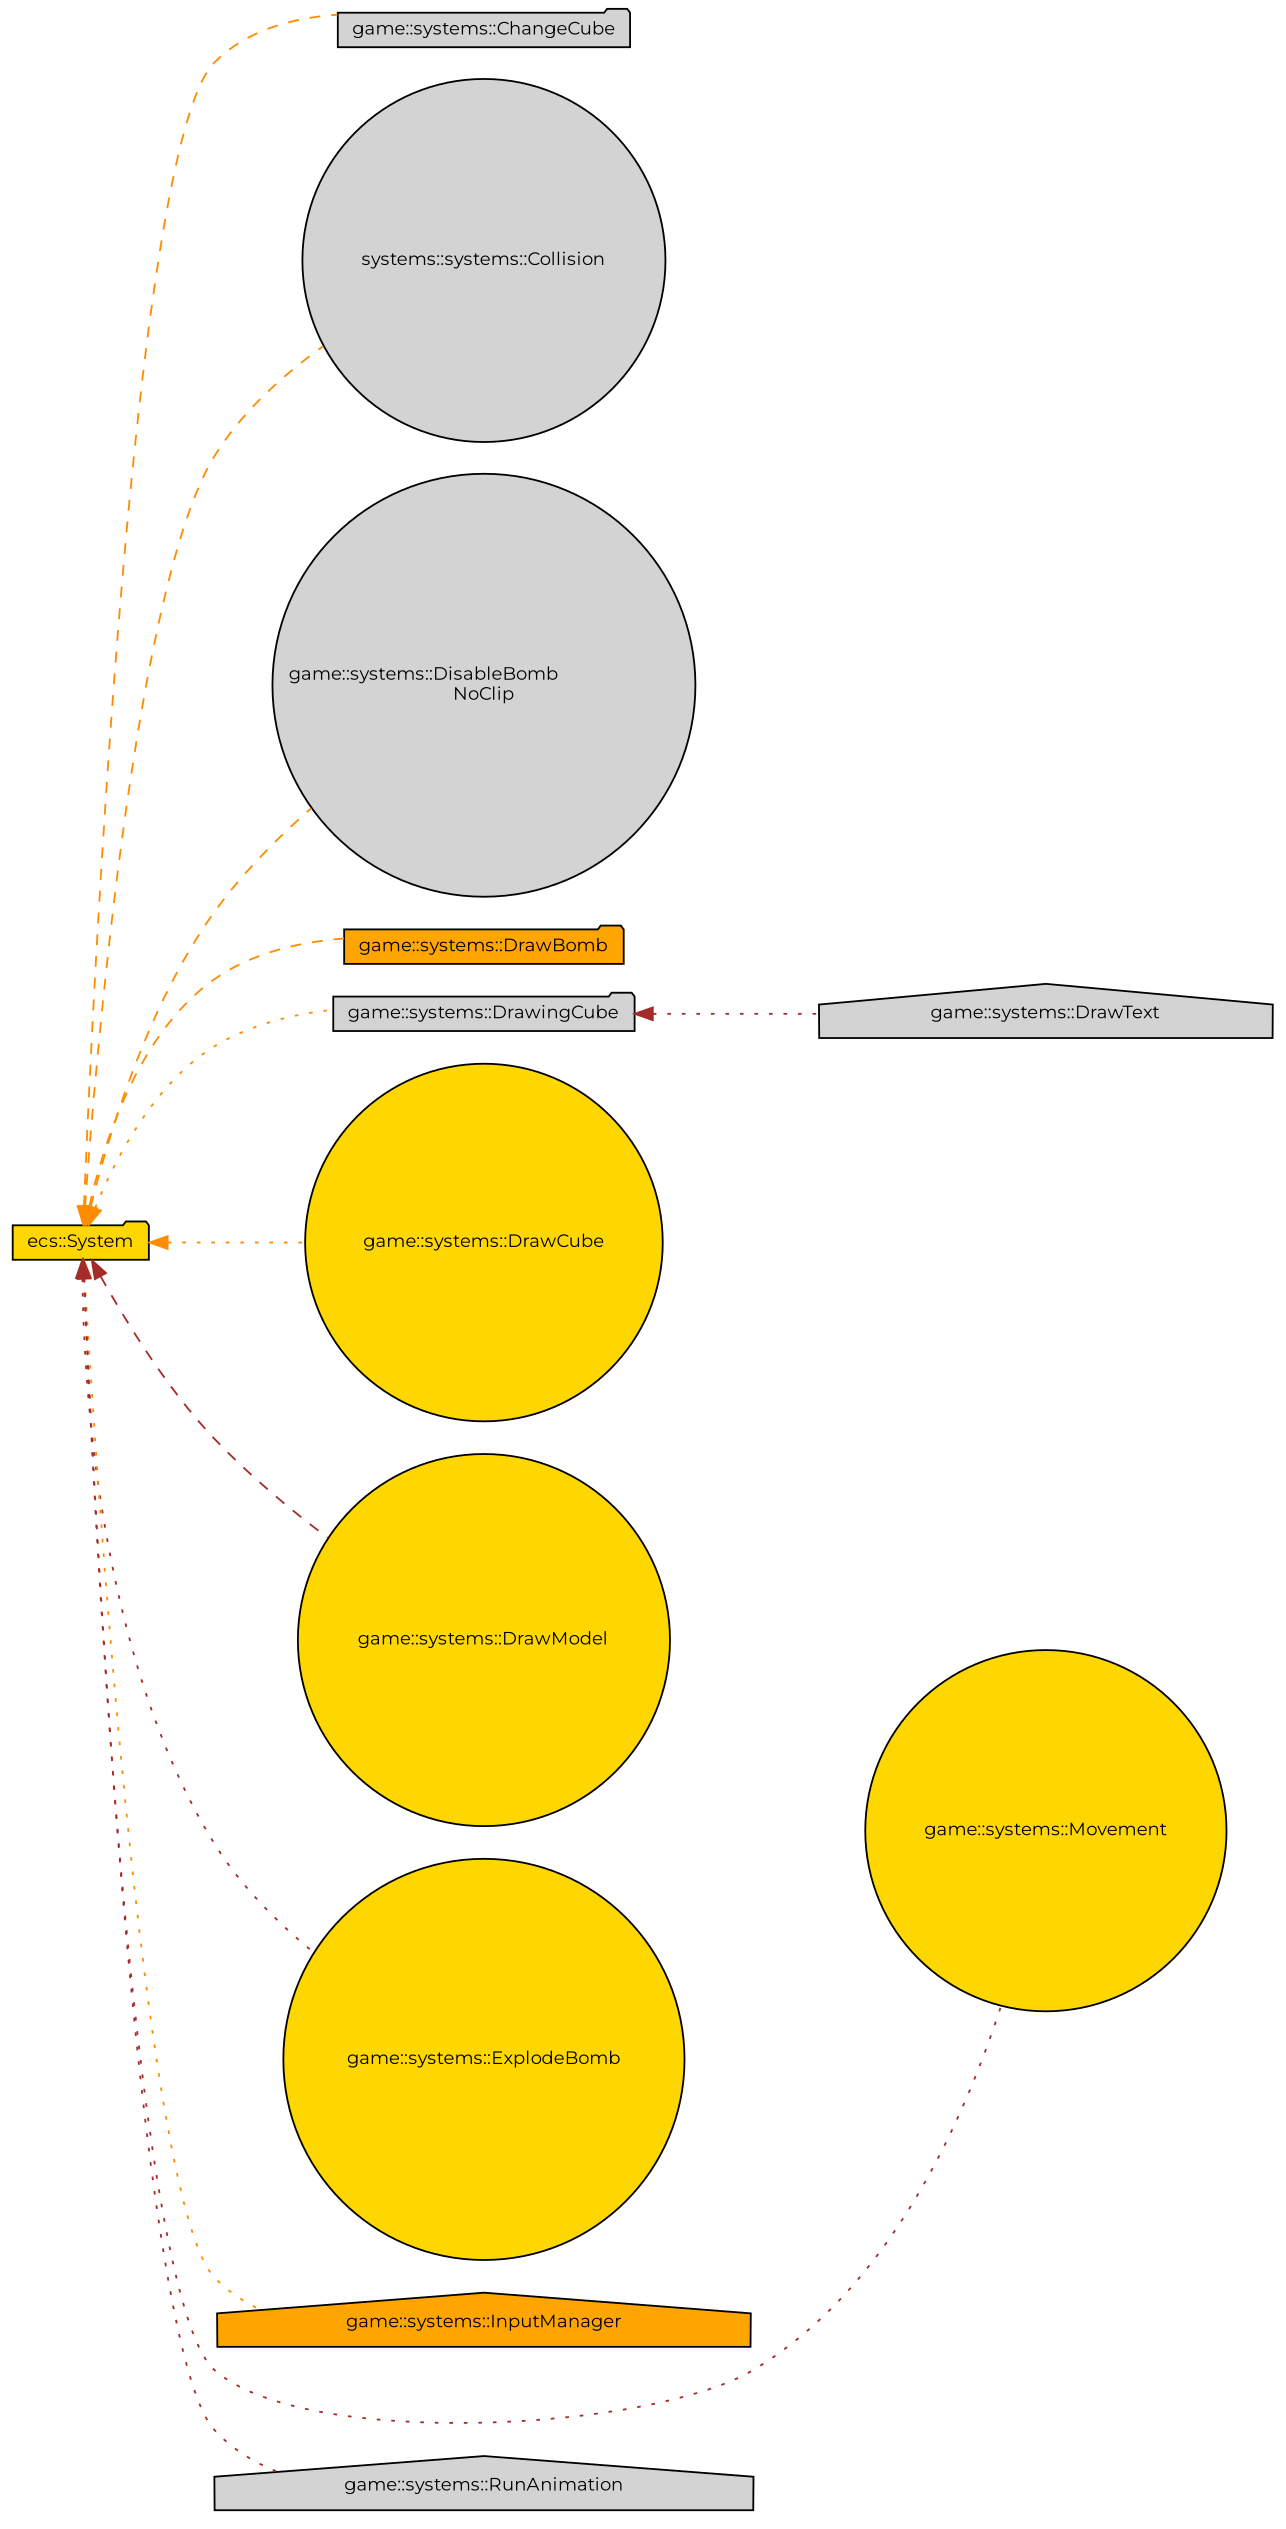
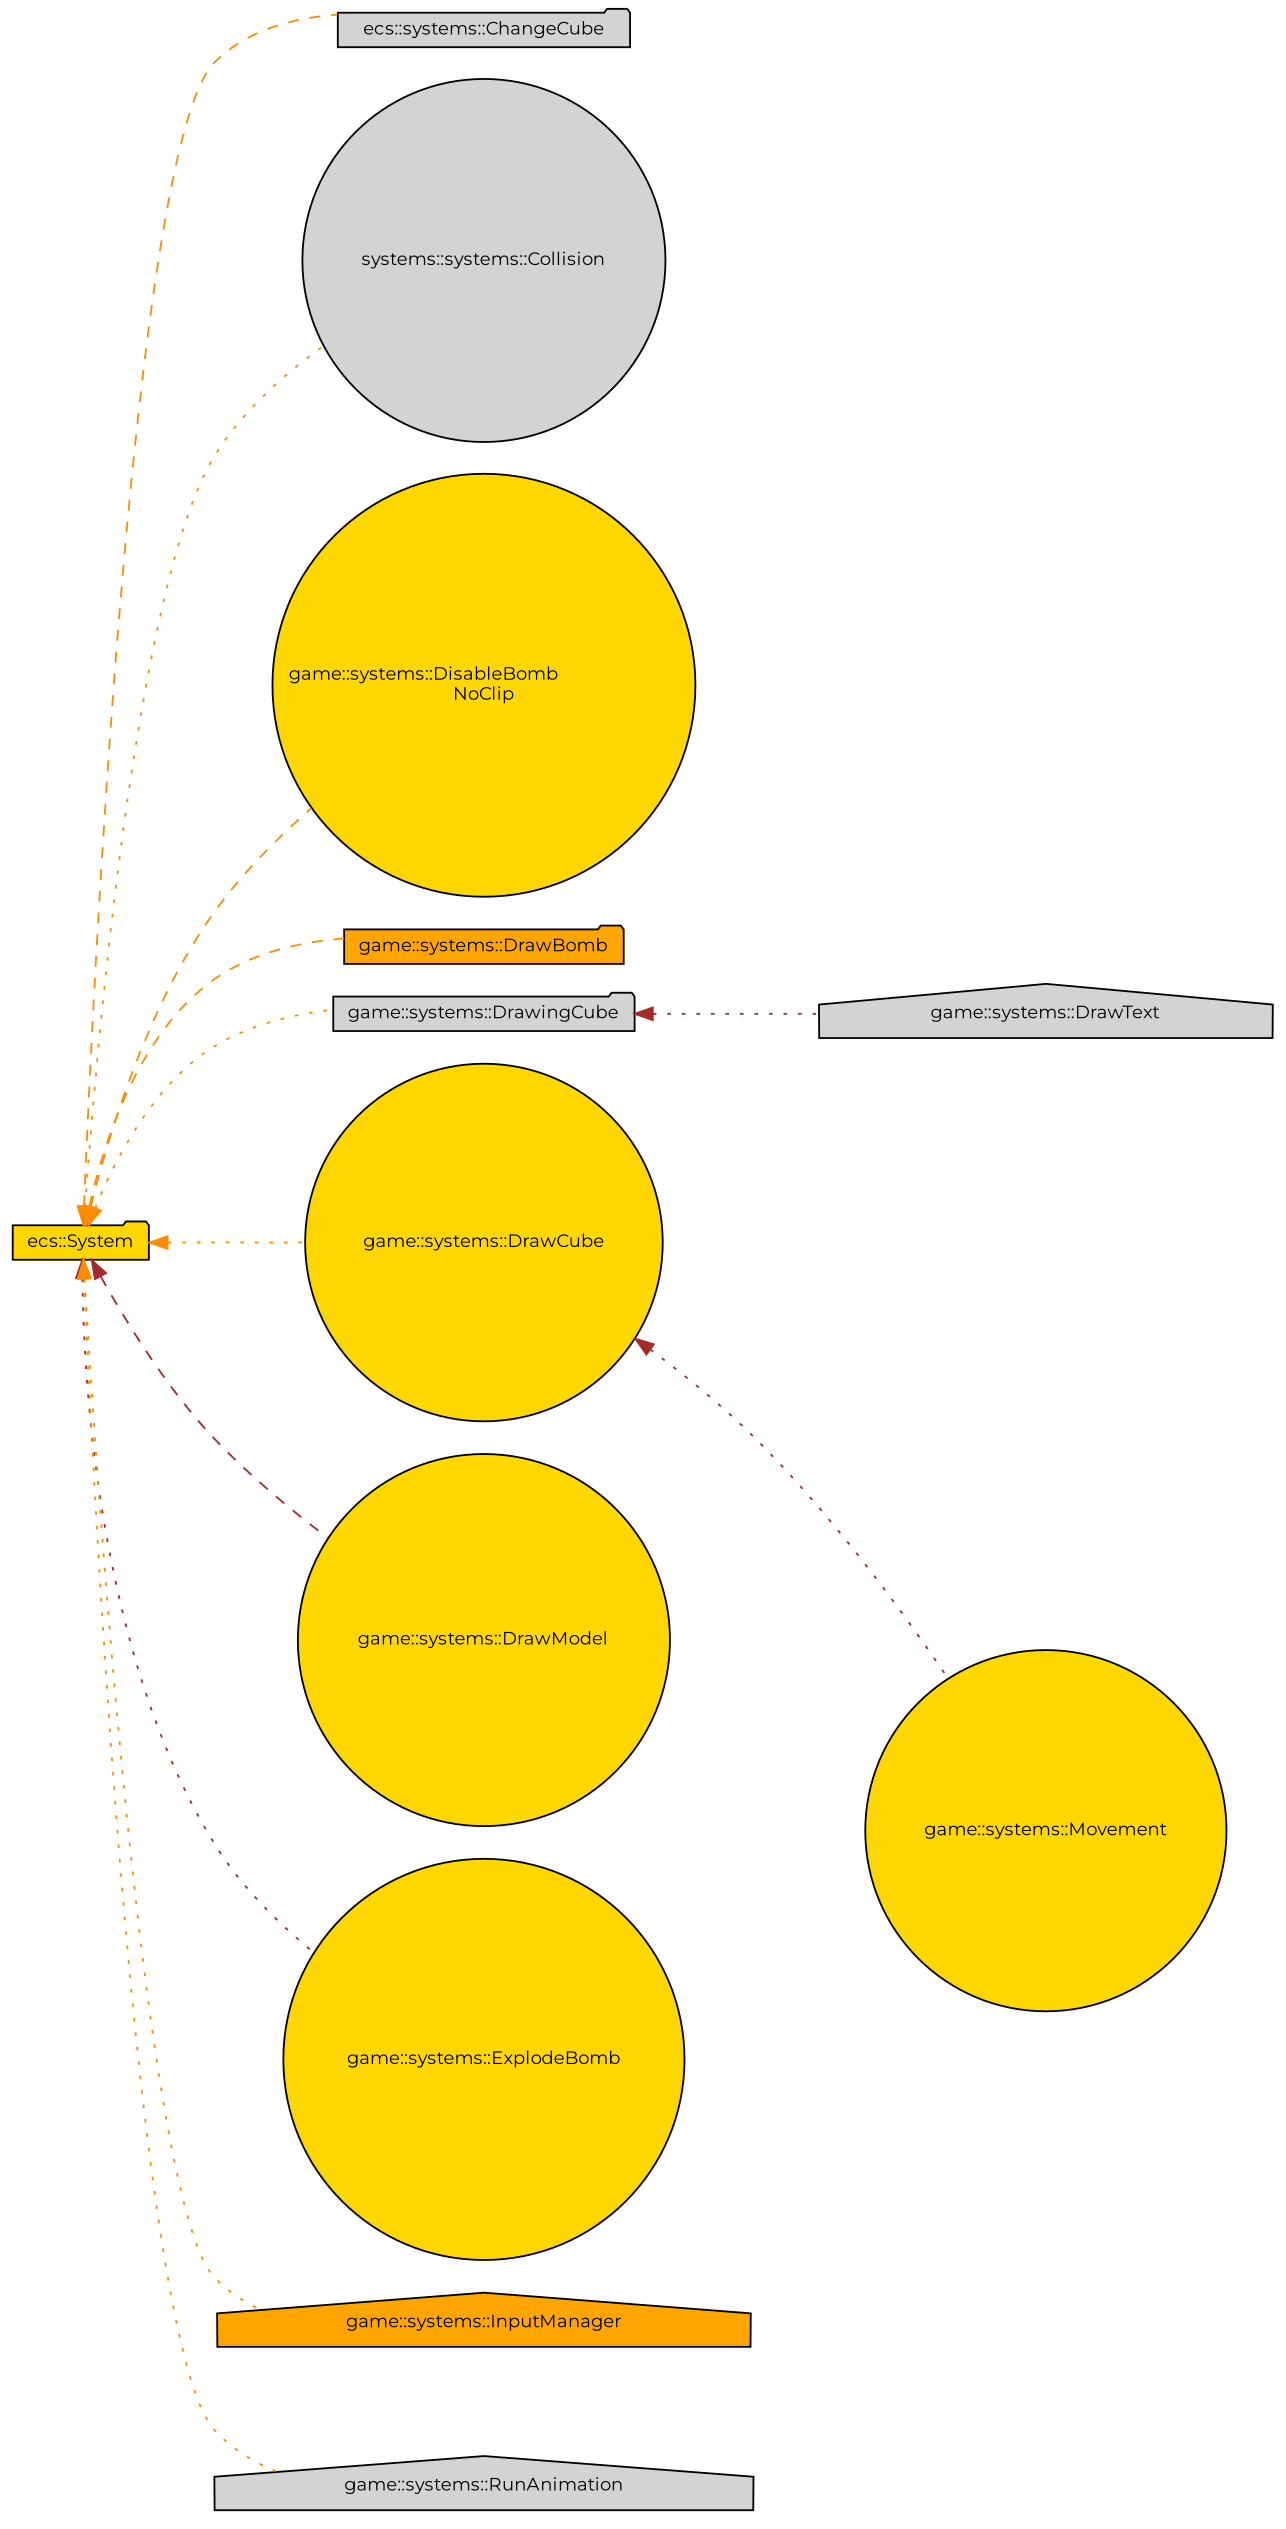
(484, 30) -> (484, 30)
(484, 685) -> (484, 685)
(136, 749) -> (136, 749)
(123, 1897) -> (123, 1897)
(193, 2325) -> (813, 1501)
